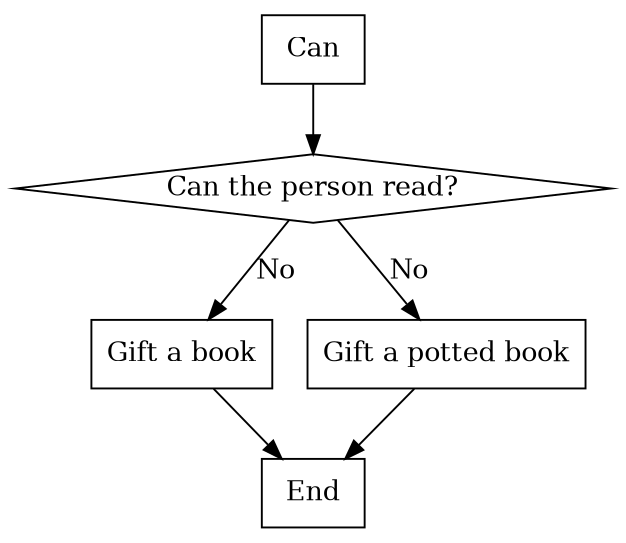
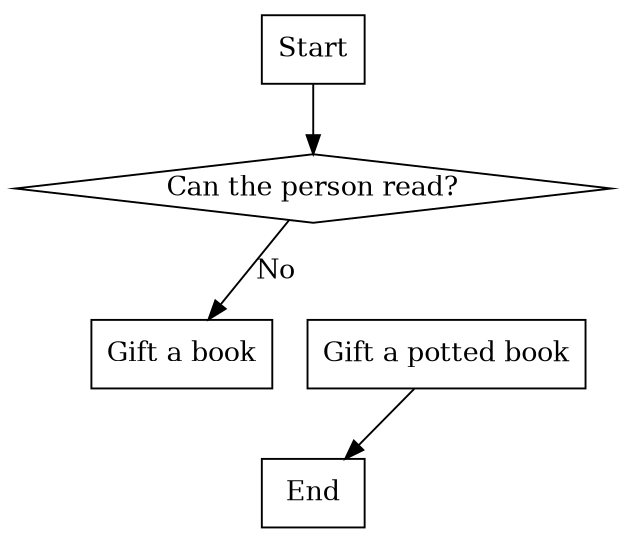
(313, 50) -> (313, 50)
(372, 262) -> none
(241, 417) -> none
